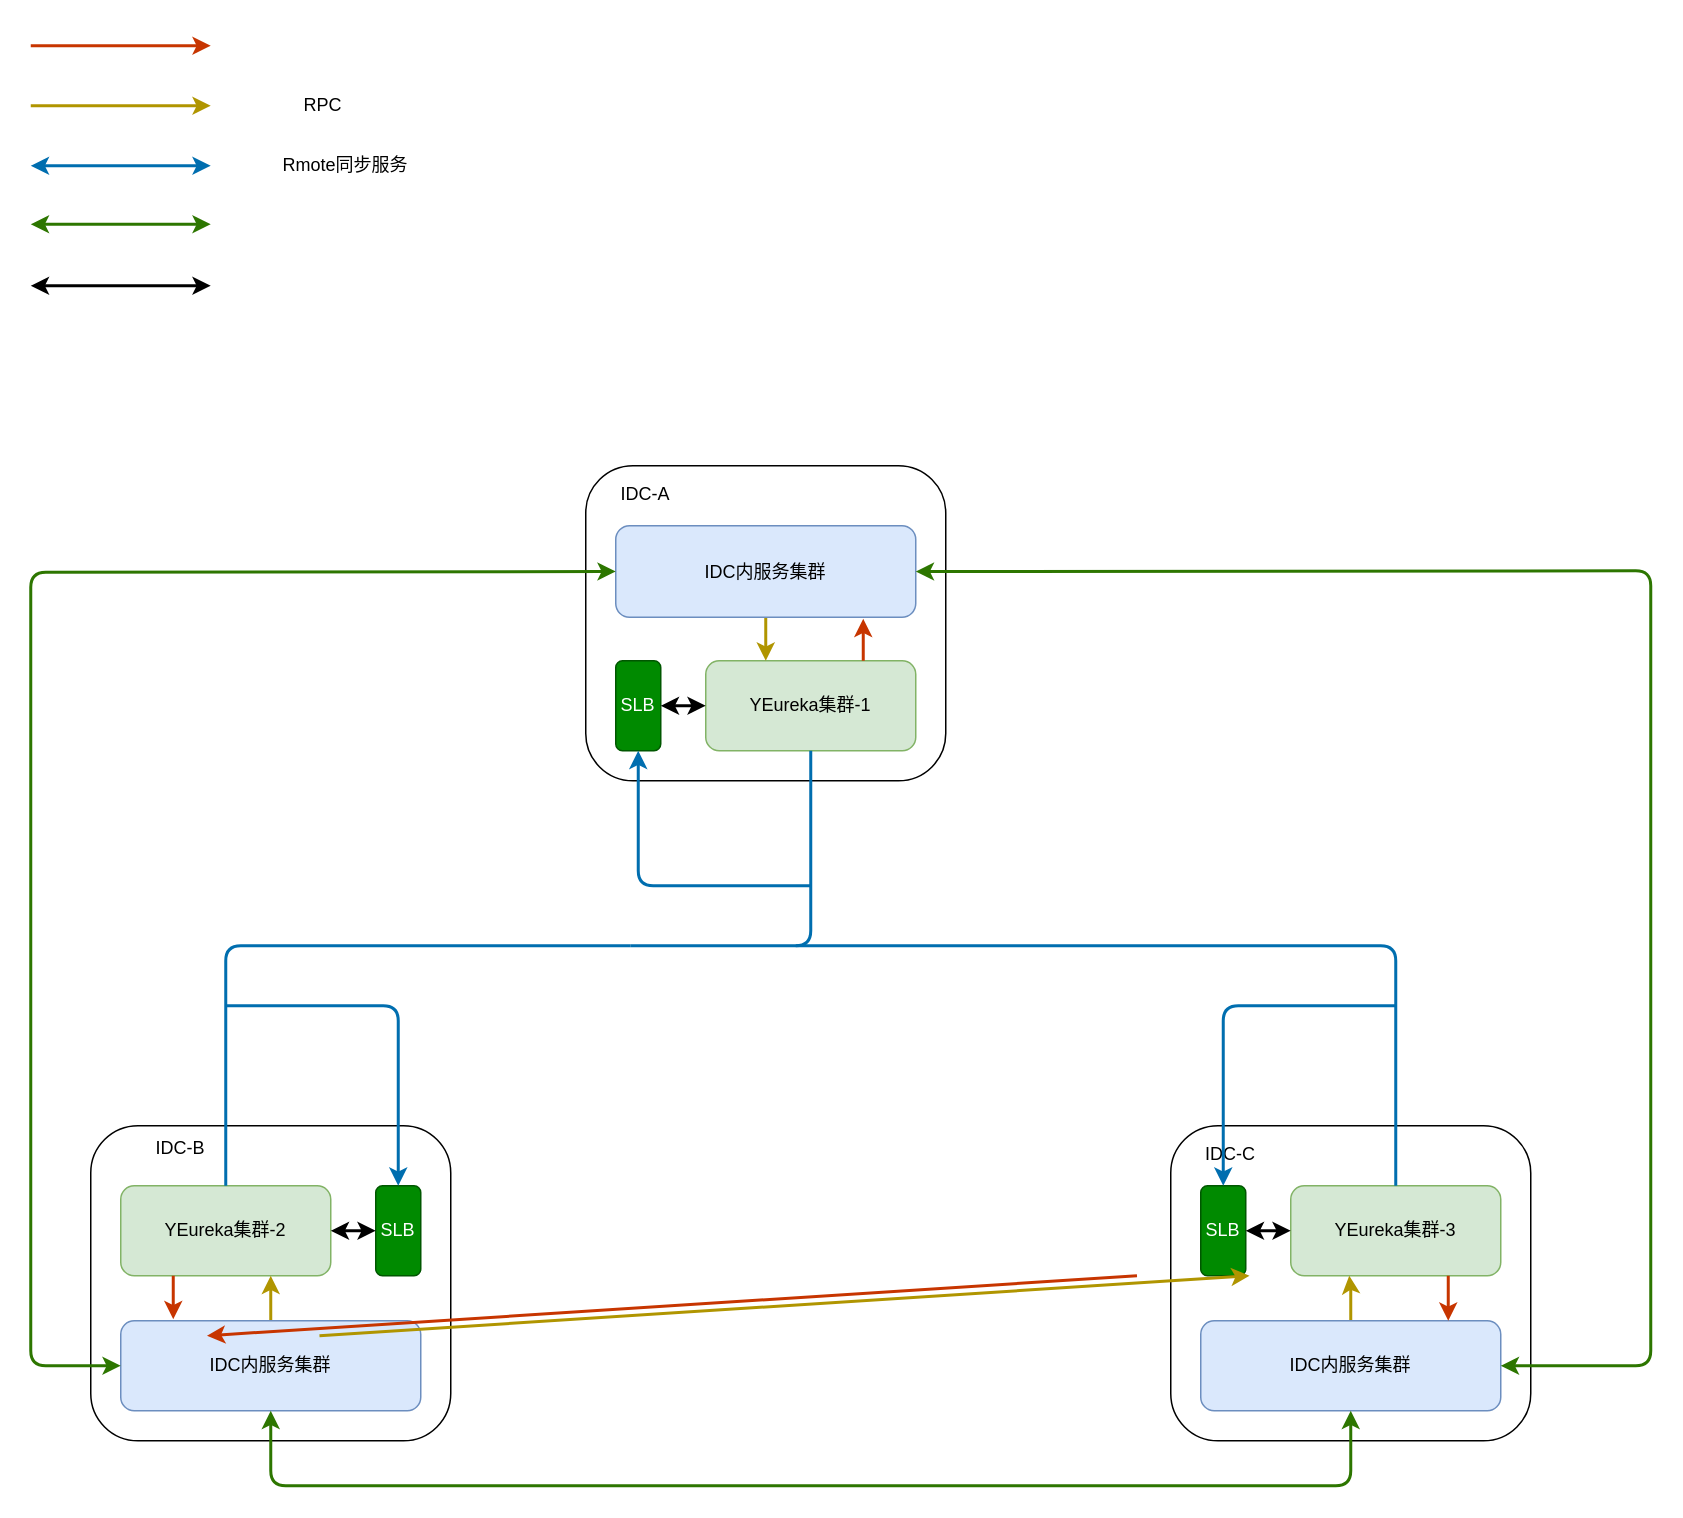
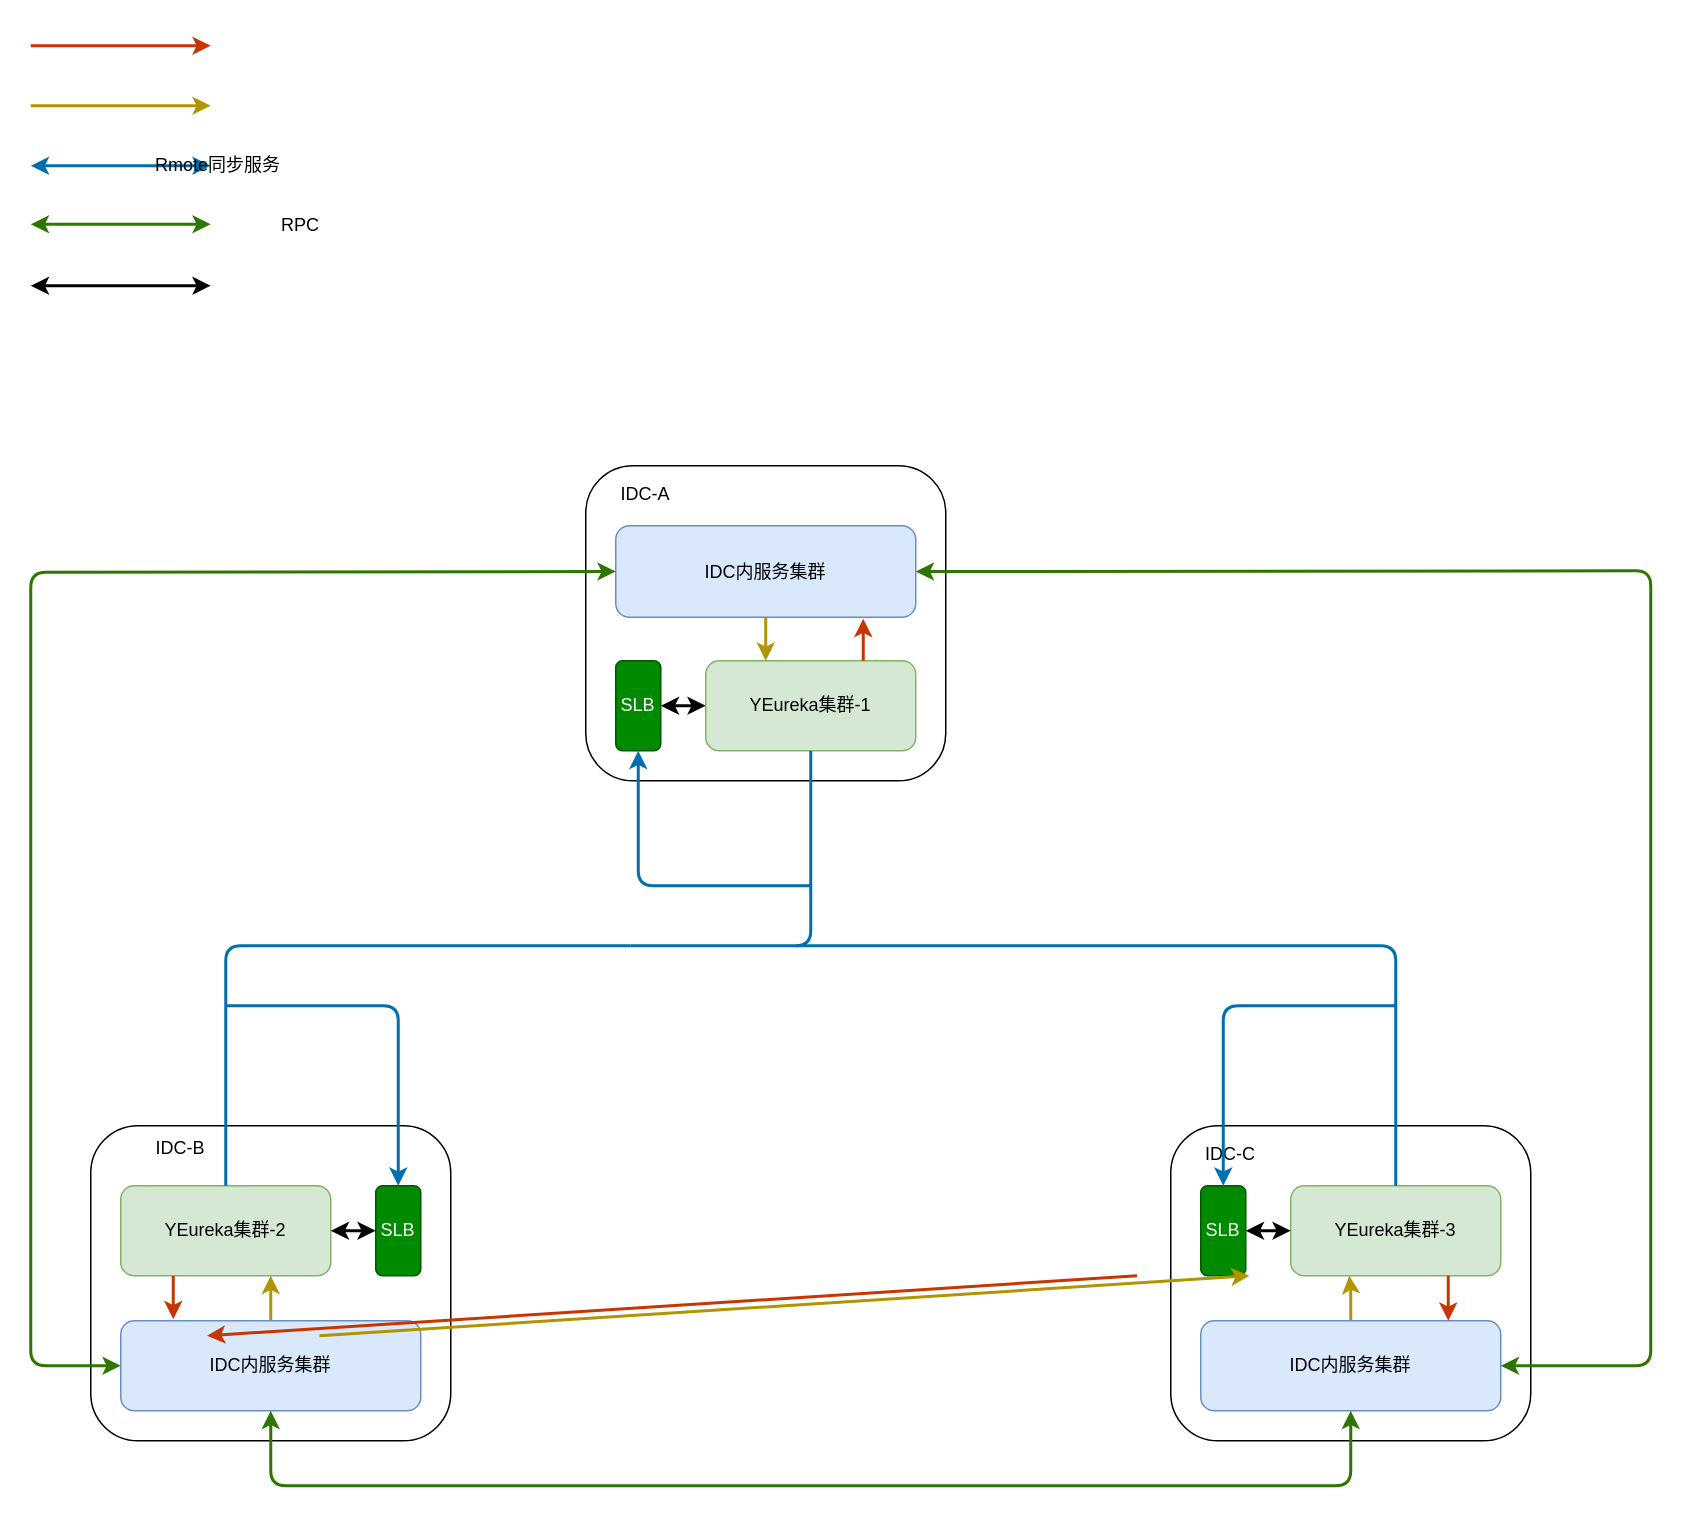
(323, 106) -> (301, 226)
(346, 166) -> (218, 166)
